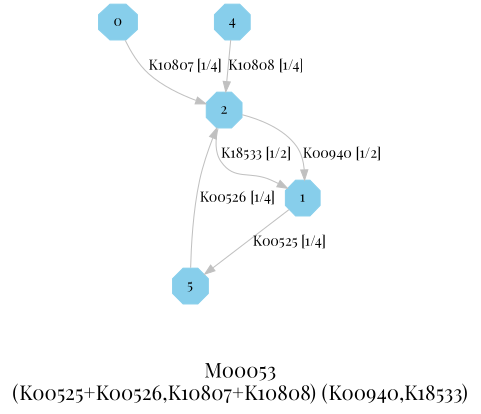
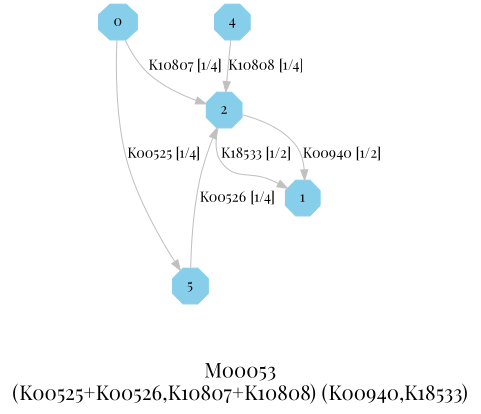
(251, 239) -> (126, 156)
